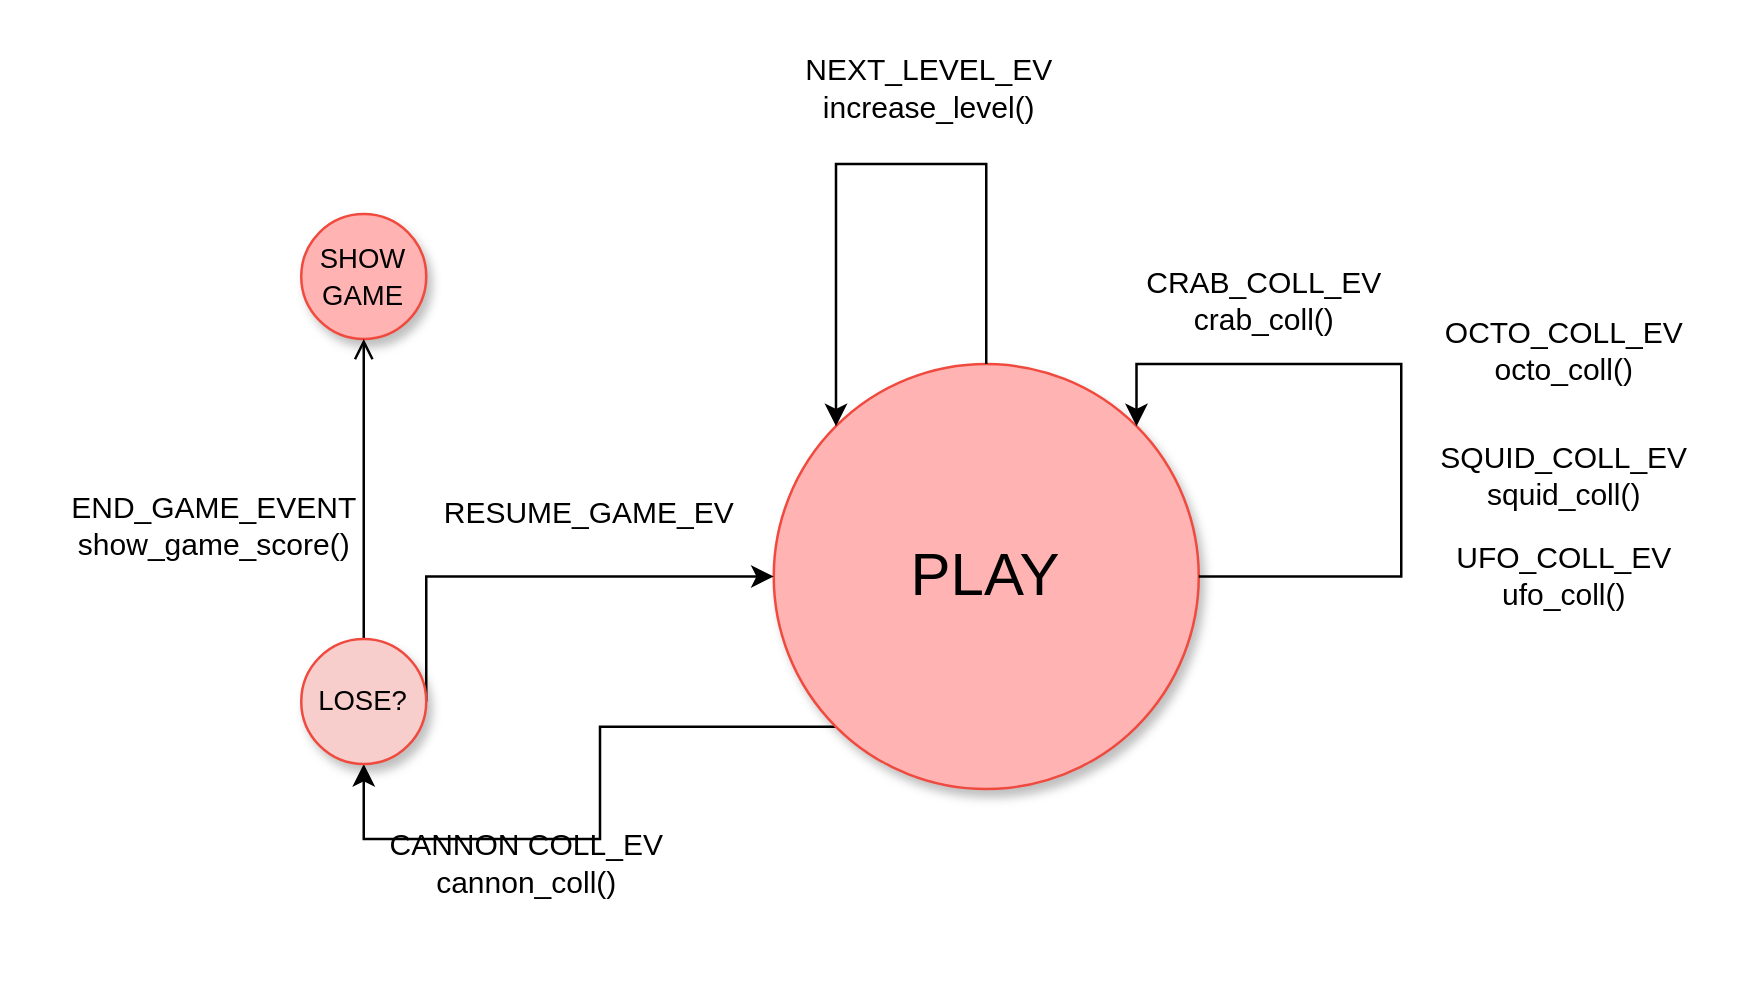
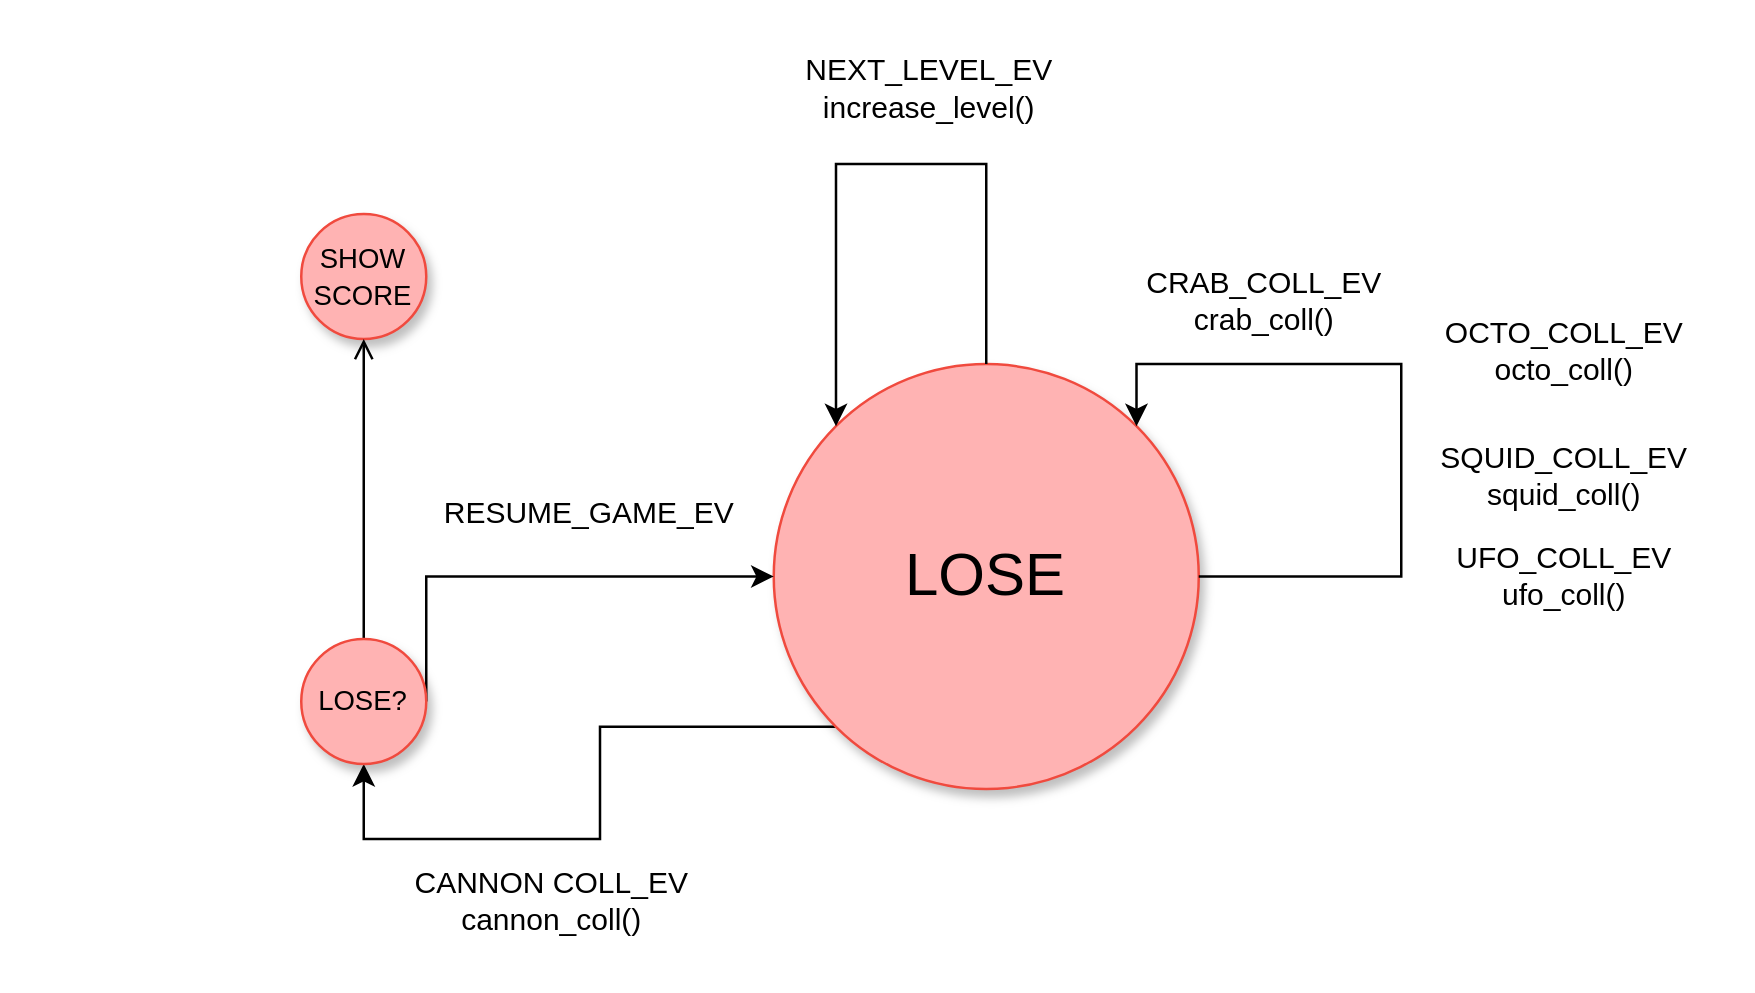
(364, 276) -> (364, 276)
(214, 526) -> none
(986, 576) -> (986, 576)
(364, 701) -> (364, 701)
(526, 864) -> (551, 901)
